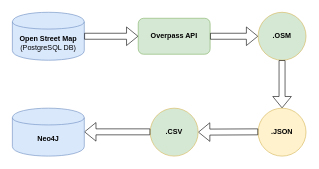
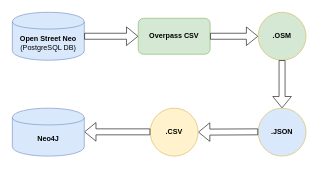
(174, 36) -> (174, 36)
(48, 44) -> (48, 44)
(174, 132) -> (174, 132)
(282, 132) -> (282, 132)
